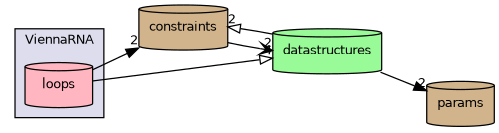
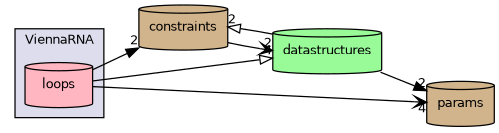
none -> (253, 94)
